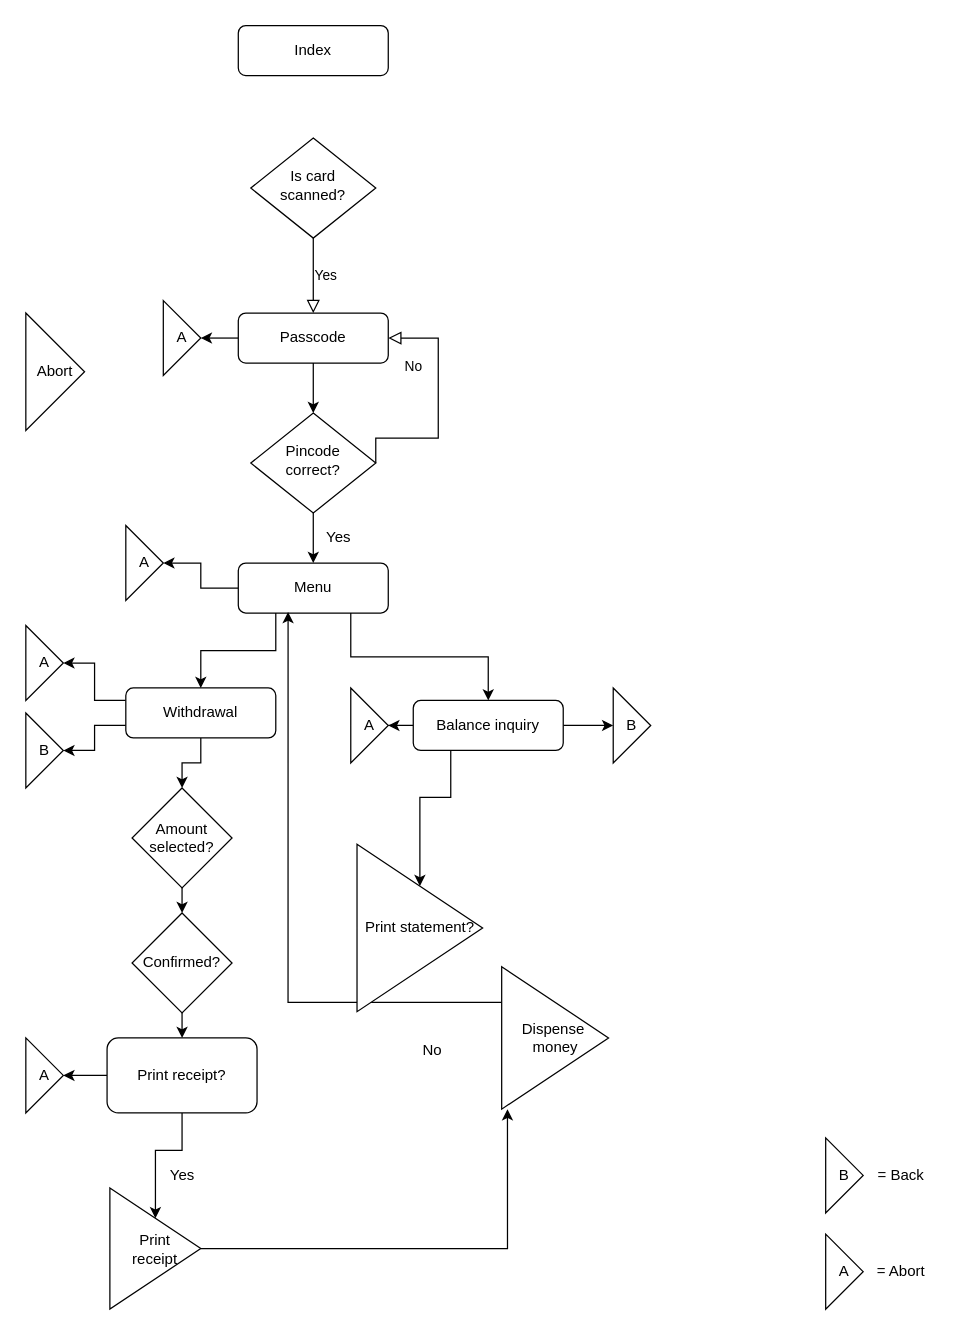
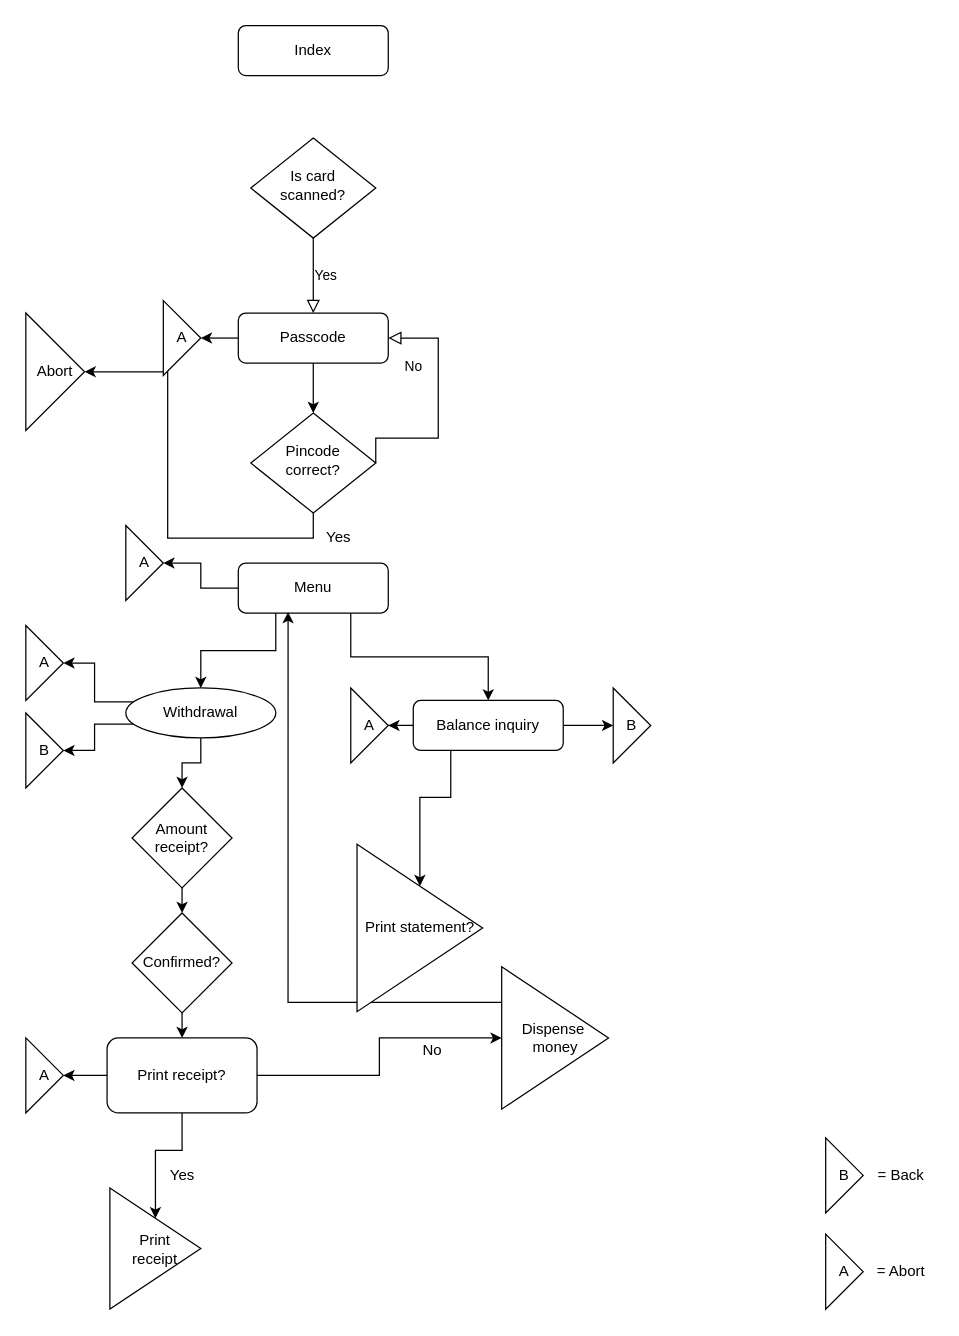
(313, 545) -> (168, 492)
(201, 713) -> (201, 713)
(182, 838) -> (182, 838)
none -> (379, 1061)
(419, 1249) -> none
